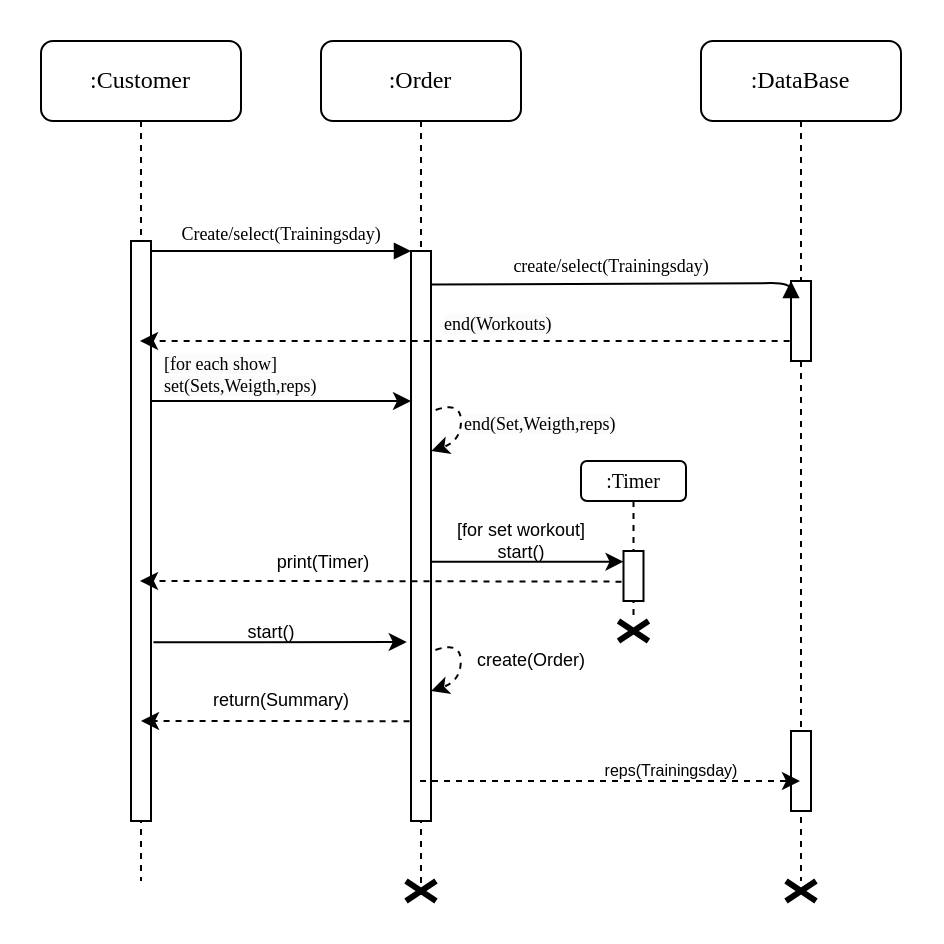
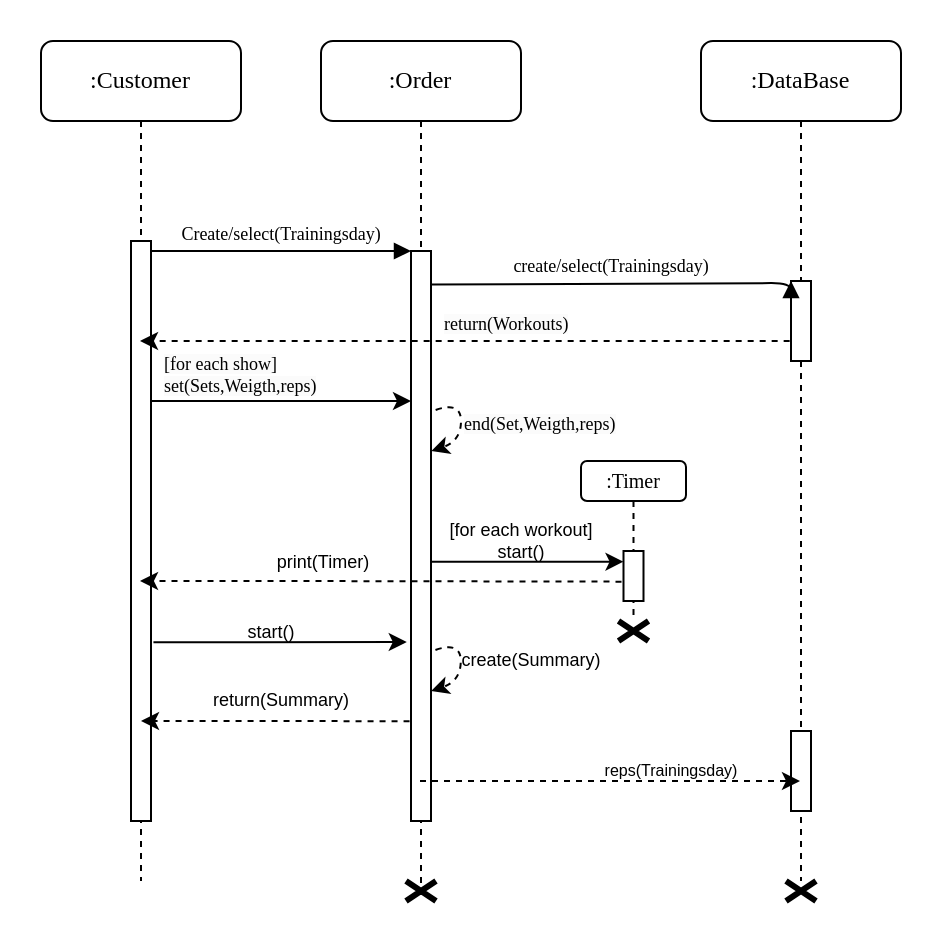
(511, 326) -> (526, 326)
(522, 541) -> (522, 541)
(532, 661) -> (532, 661)
